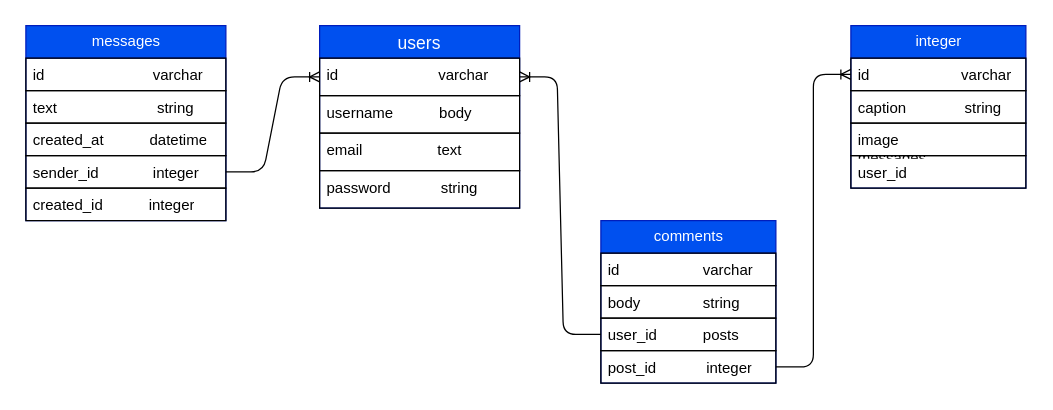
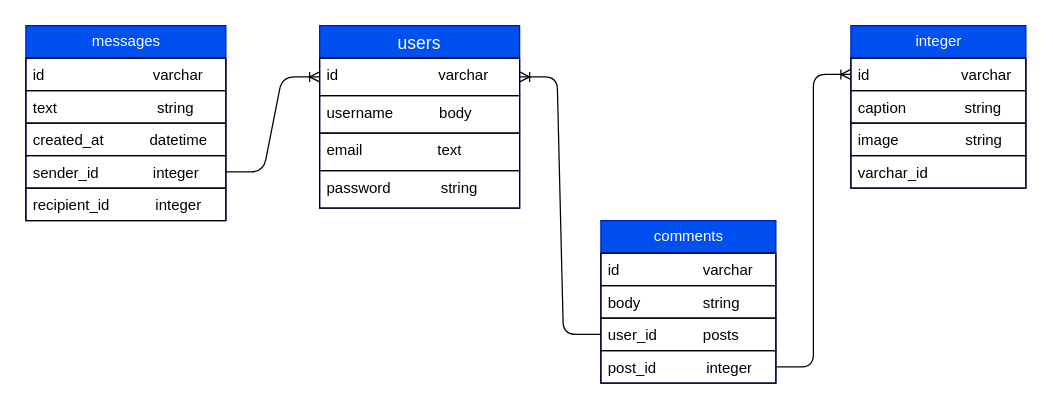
(939, 150) -> (939, 150)
(886, 173) -> (898, 173)
(127, 215) -> (127, 215)
